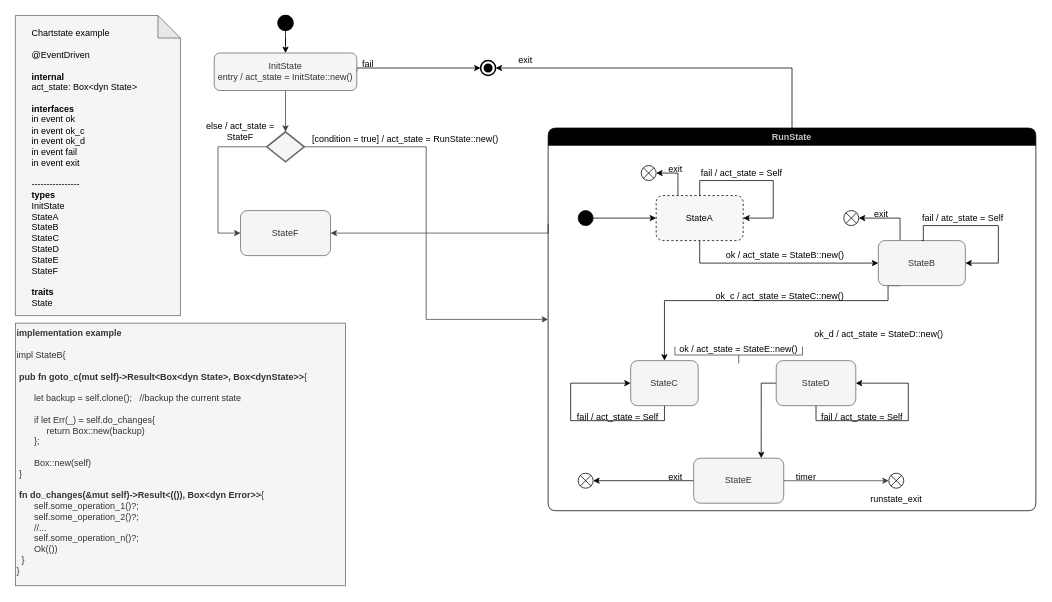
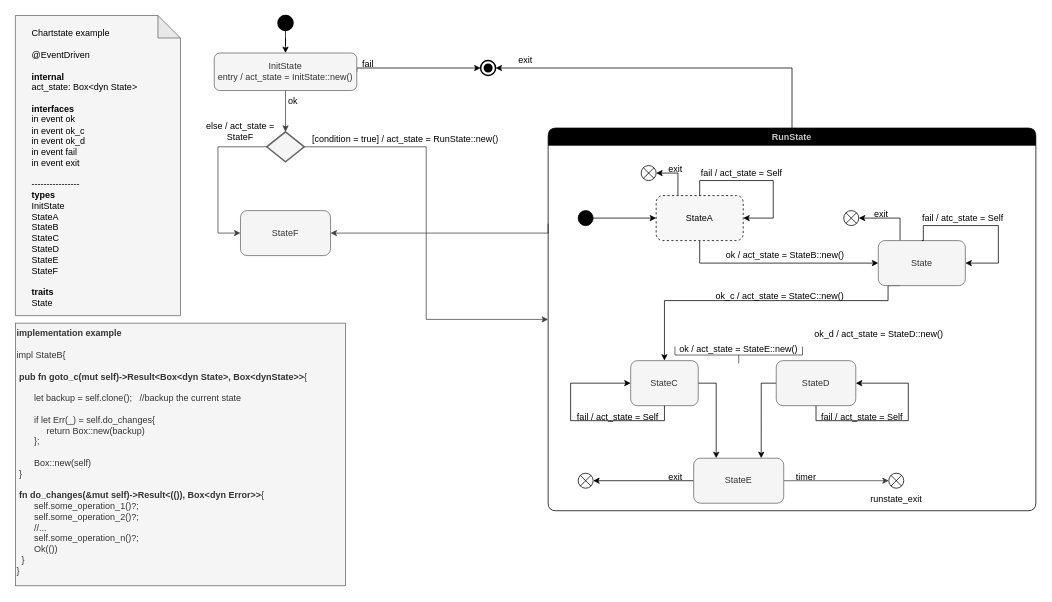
none -> (293, 102)
(921, 263) -> (921, 263)
none -> (716, 416)
